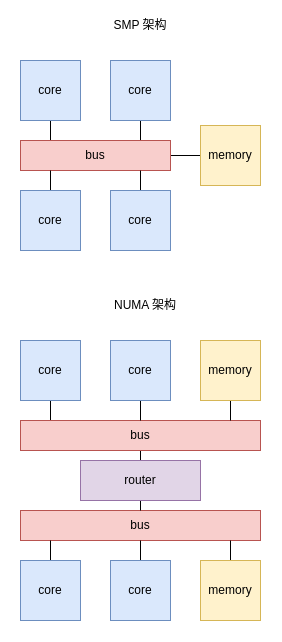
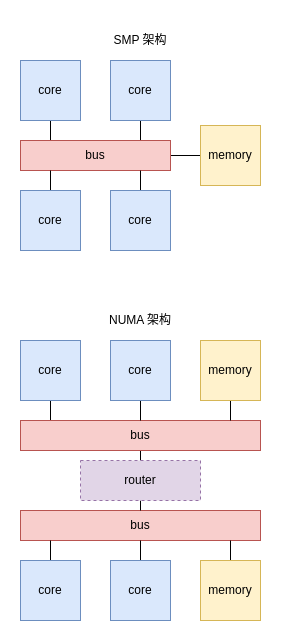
(141, 26) -> (141, 41)
(146, 306) -> (141, 321)
(141, 481) -> (141, 481)
